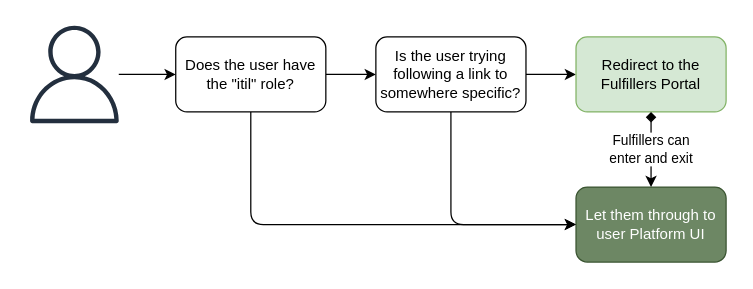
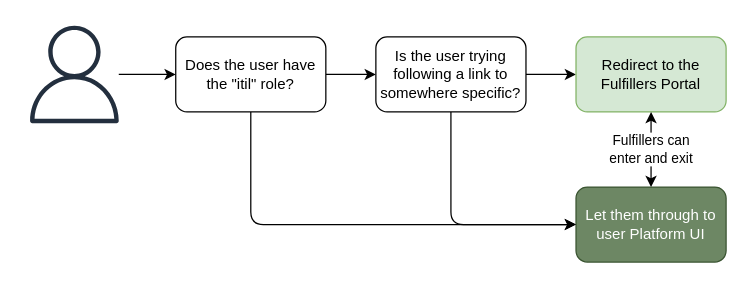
(651, 123) -> (651, 122)
